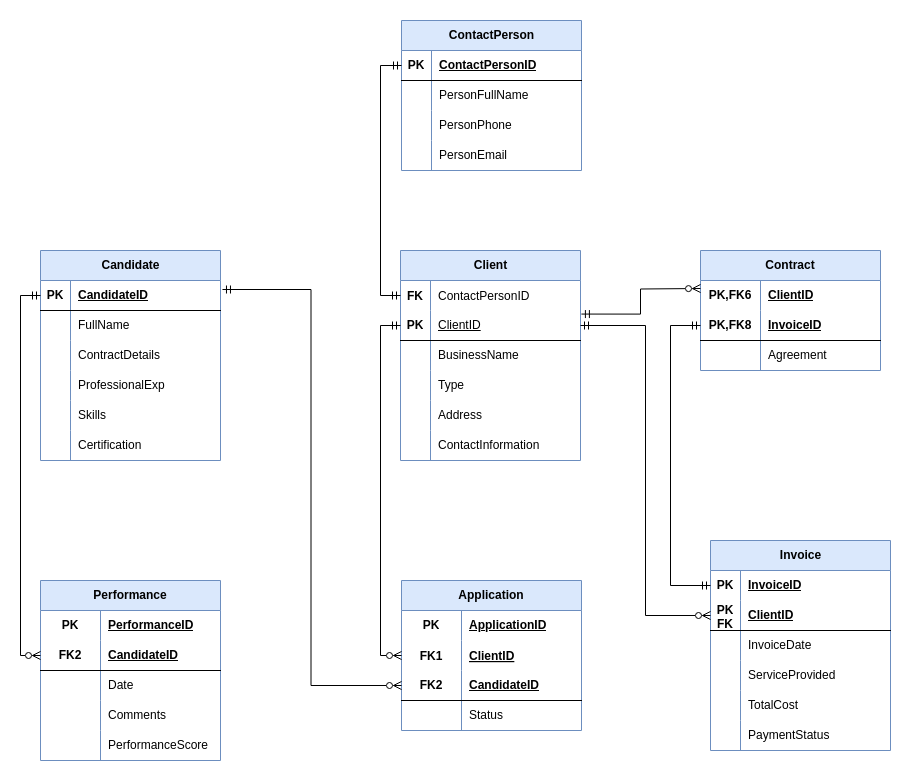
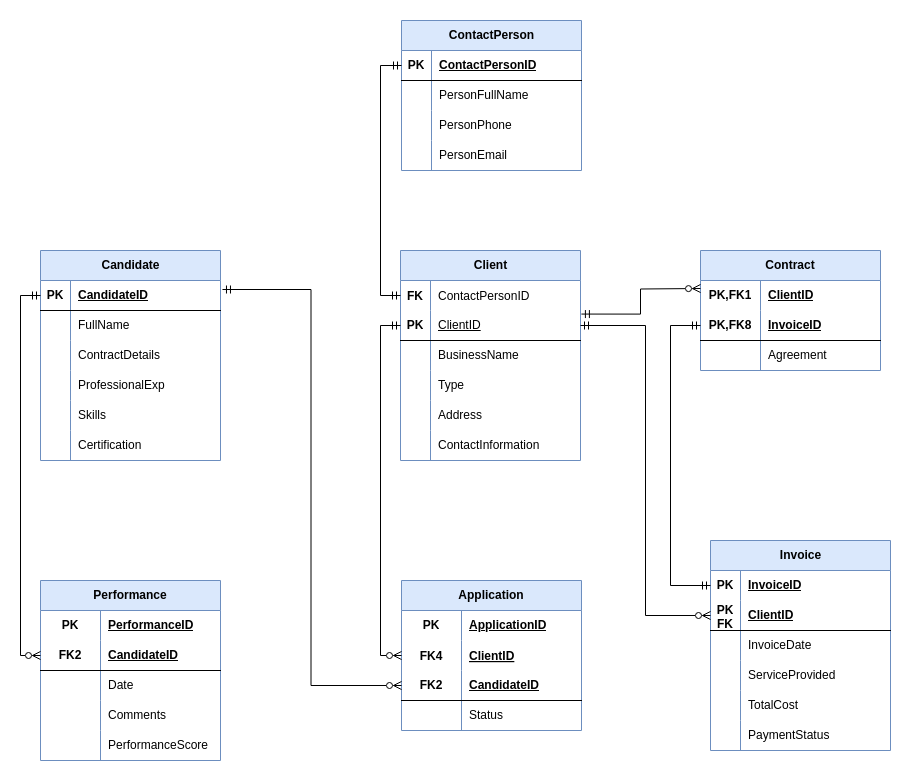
(731, 296) -> (731, 296)
(431, 656) -> (431, 656)
